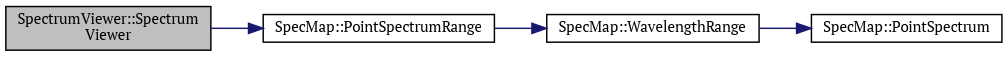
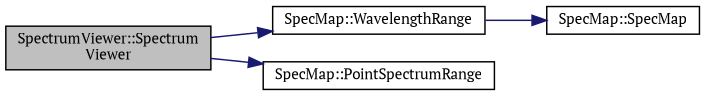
(513, 28) -> (234, 35)
(907, 28) -> (623, 20)
